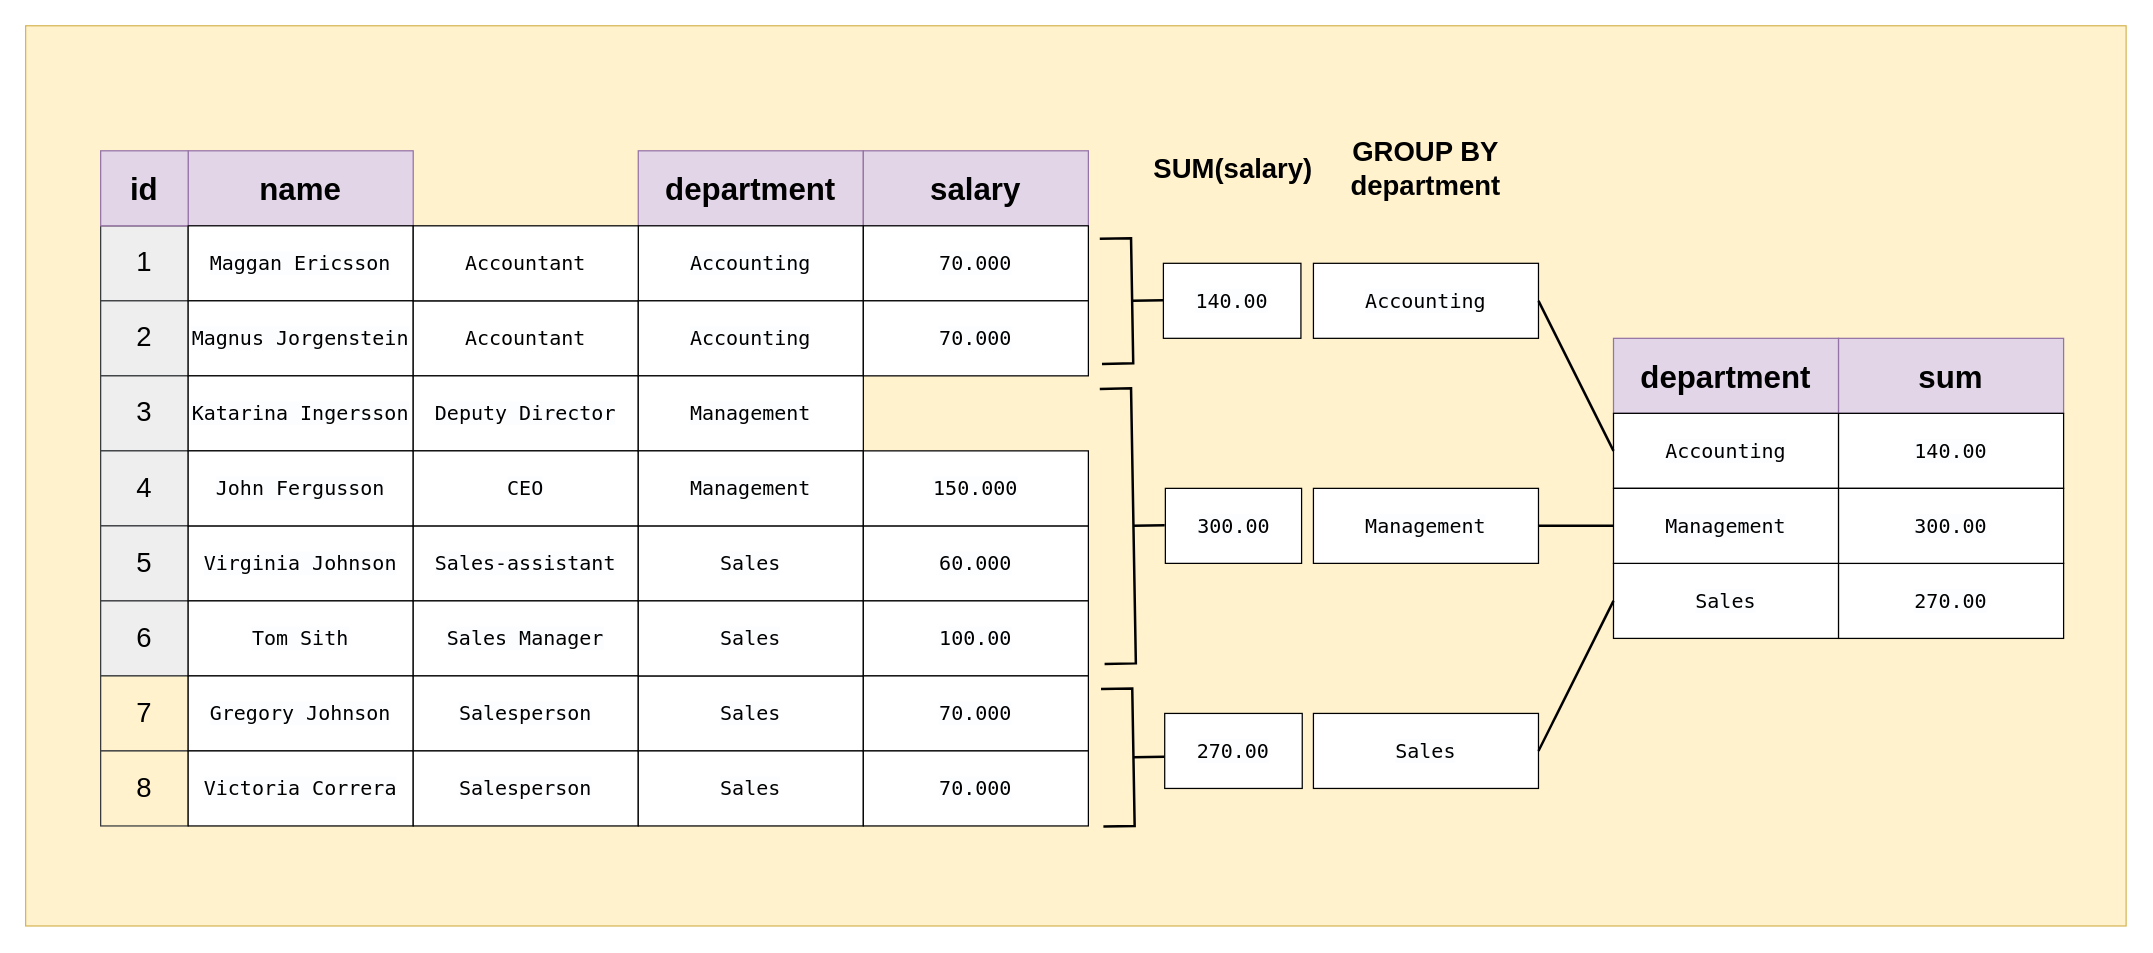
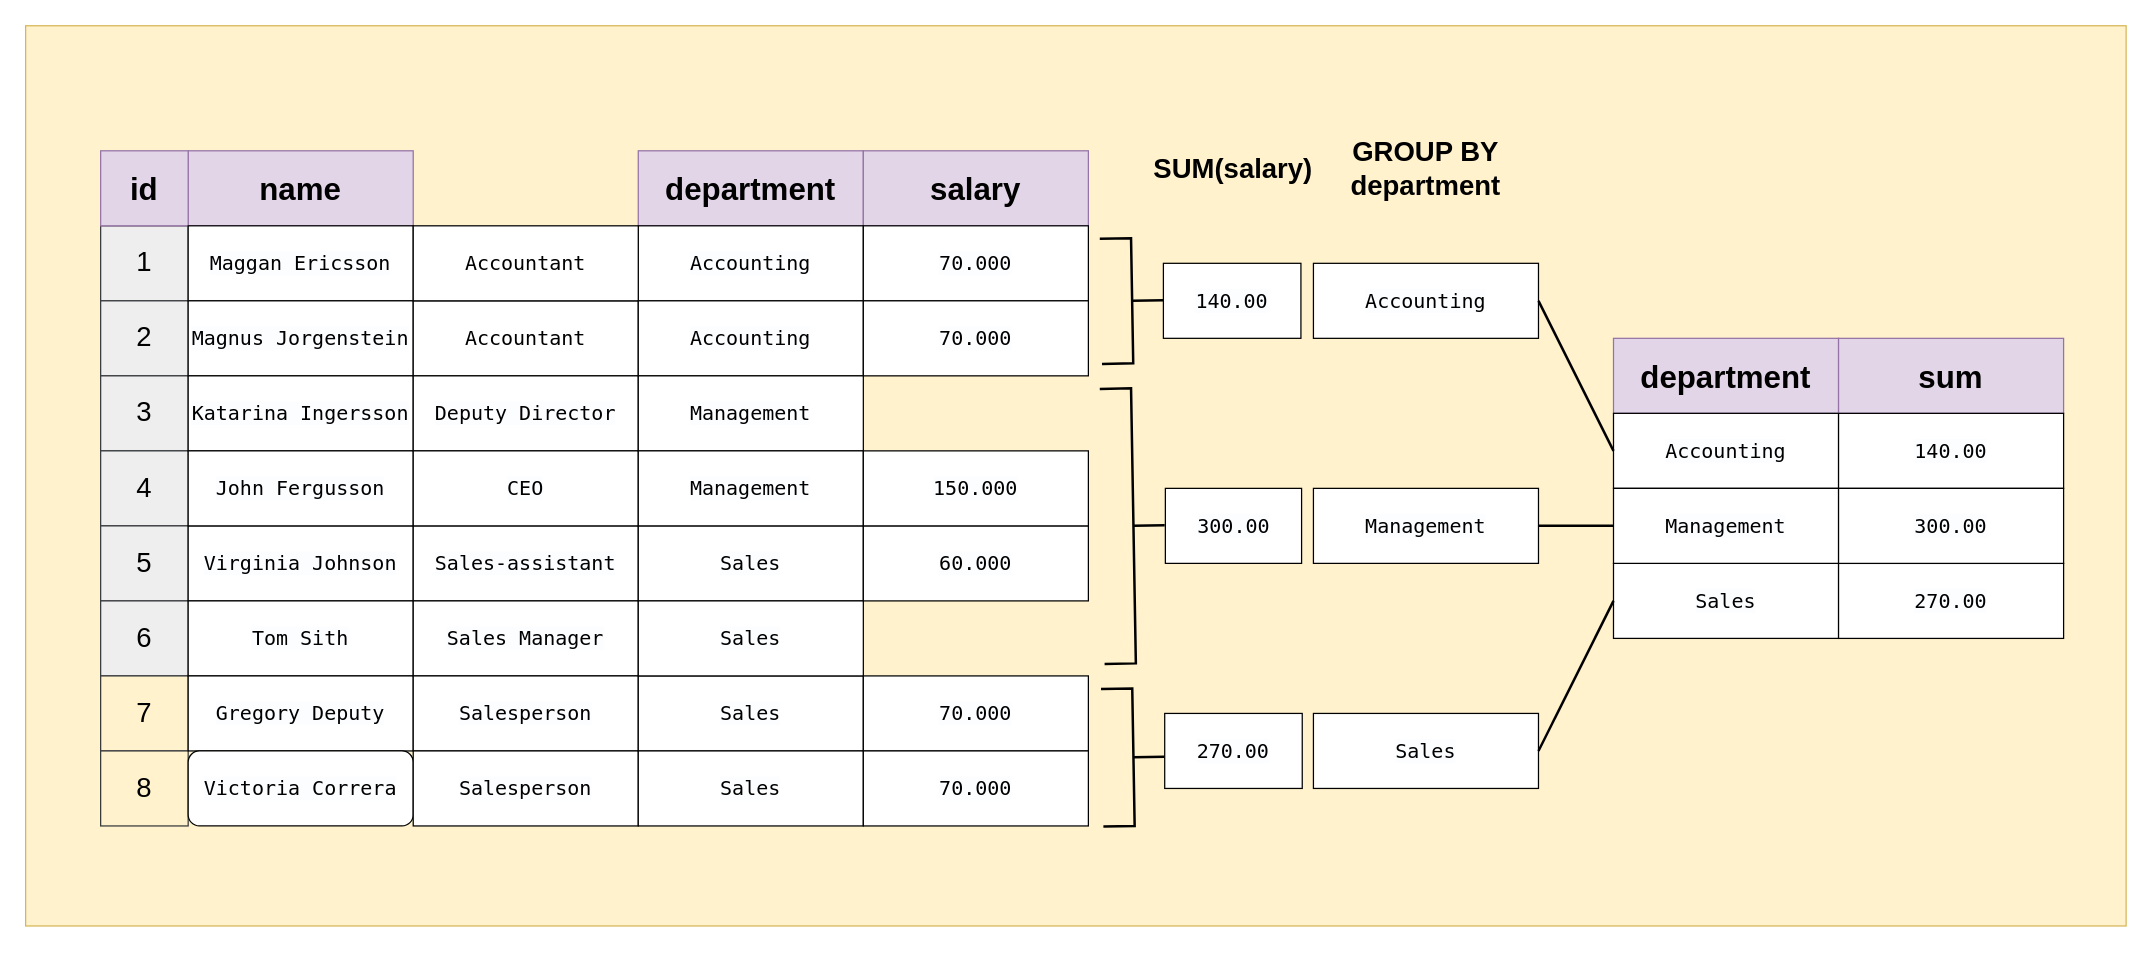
(976, 638) -> none
(301, 713) -> (301, 713)
(301, 788) -> (301, 788)
